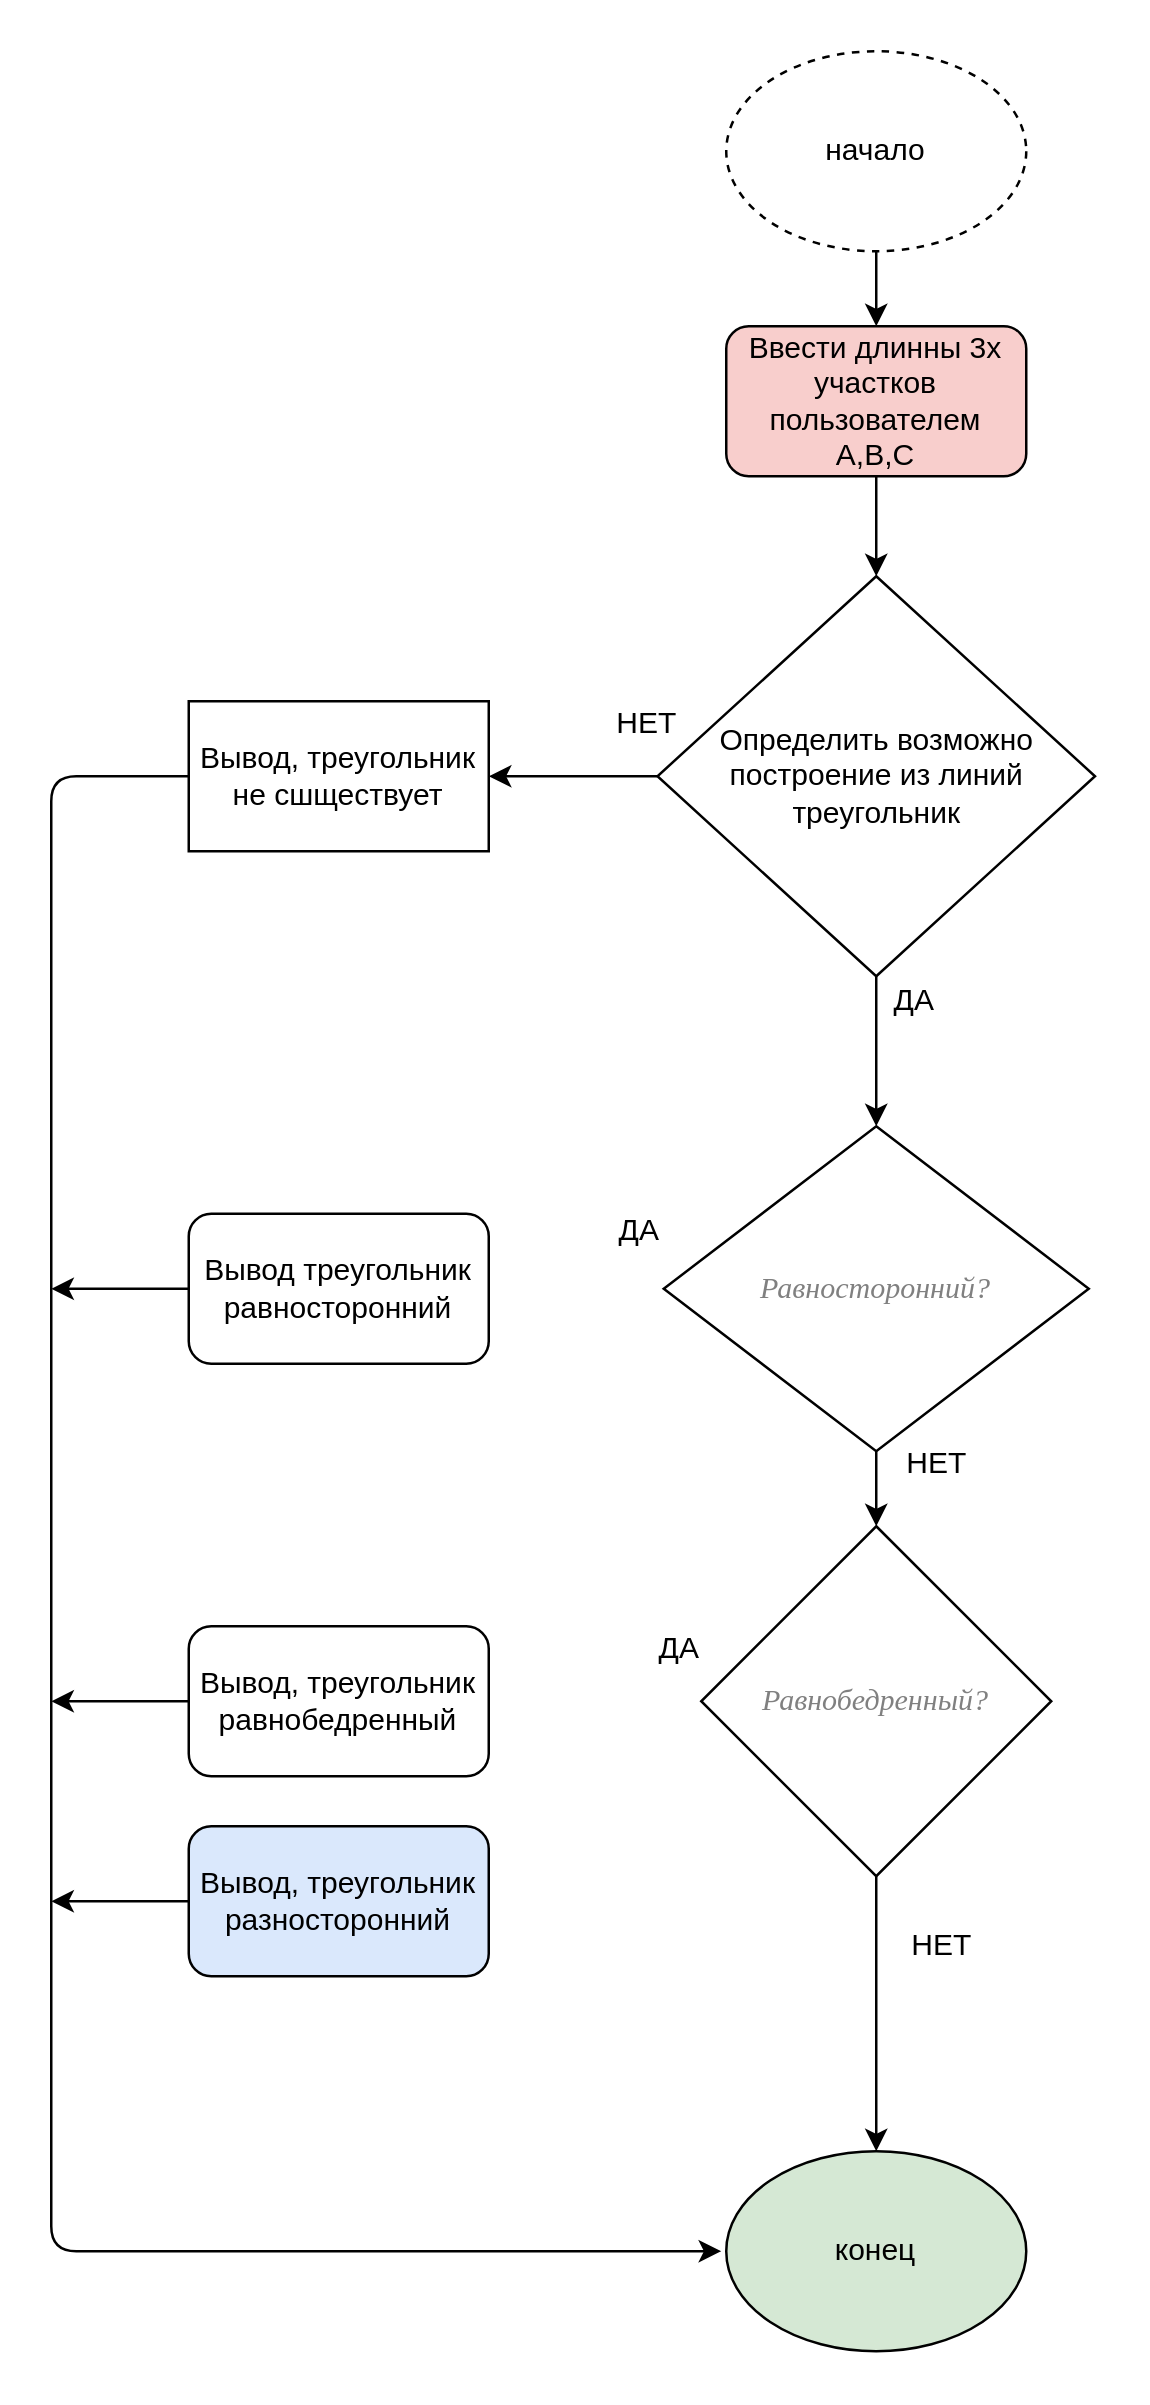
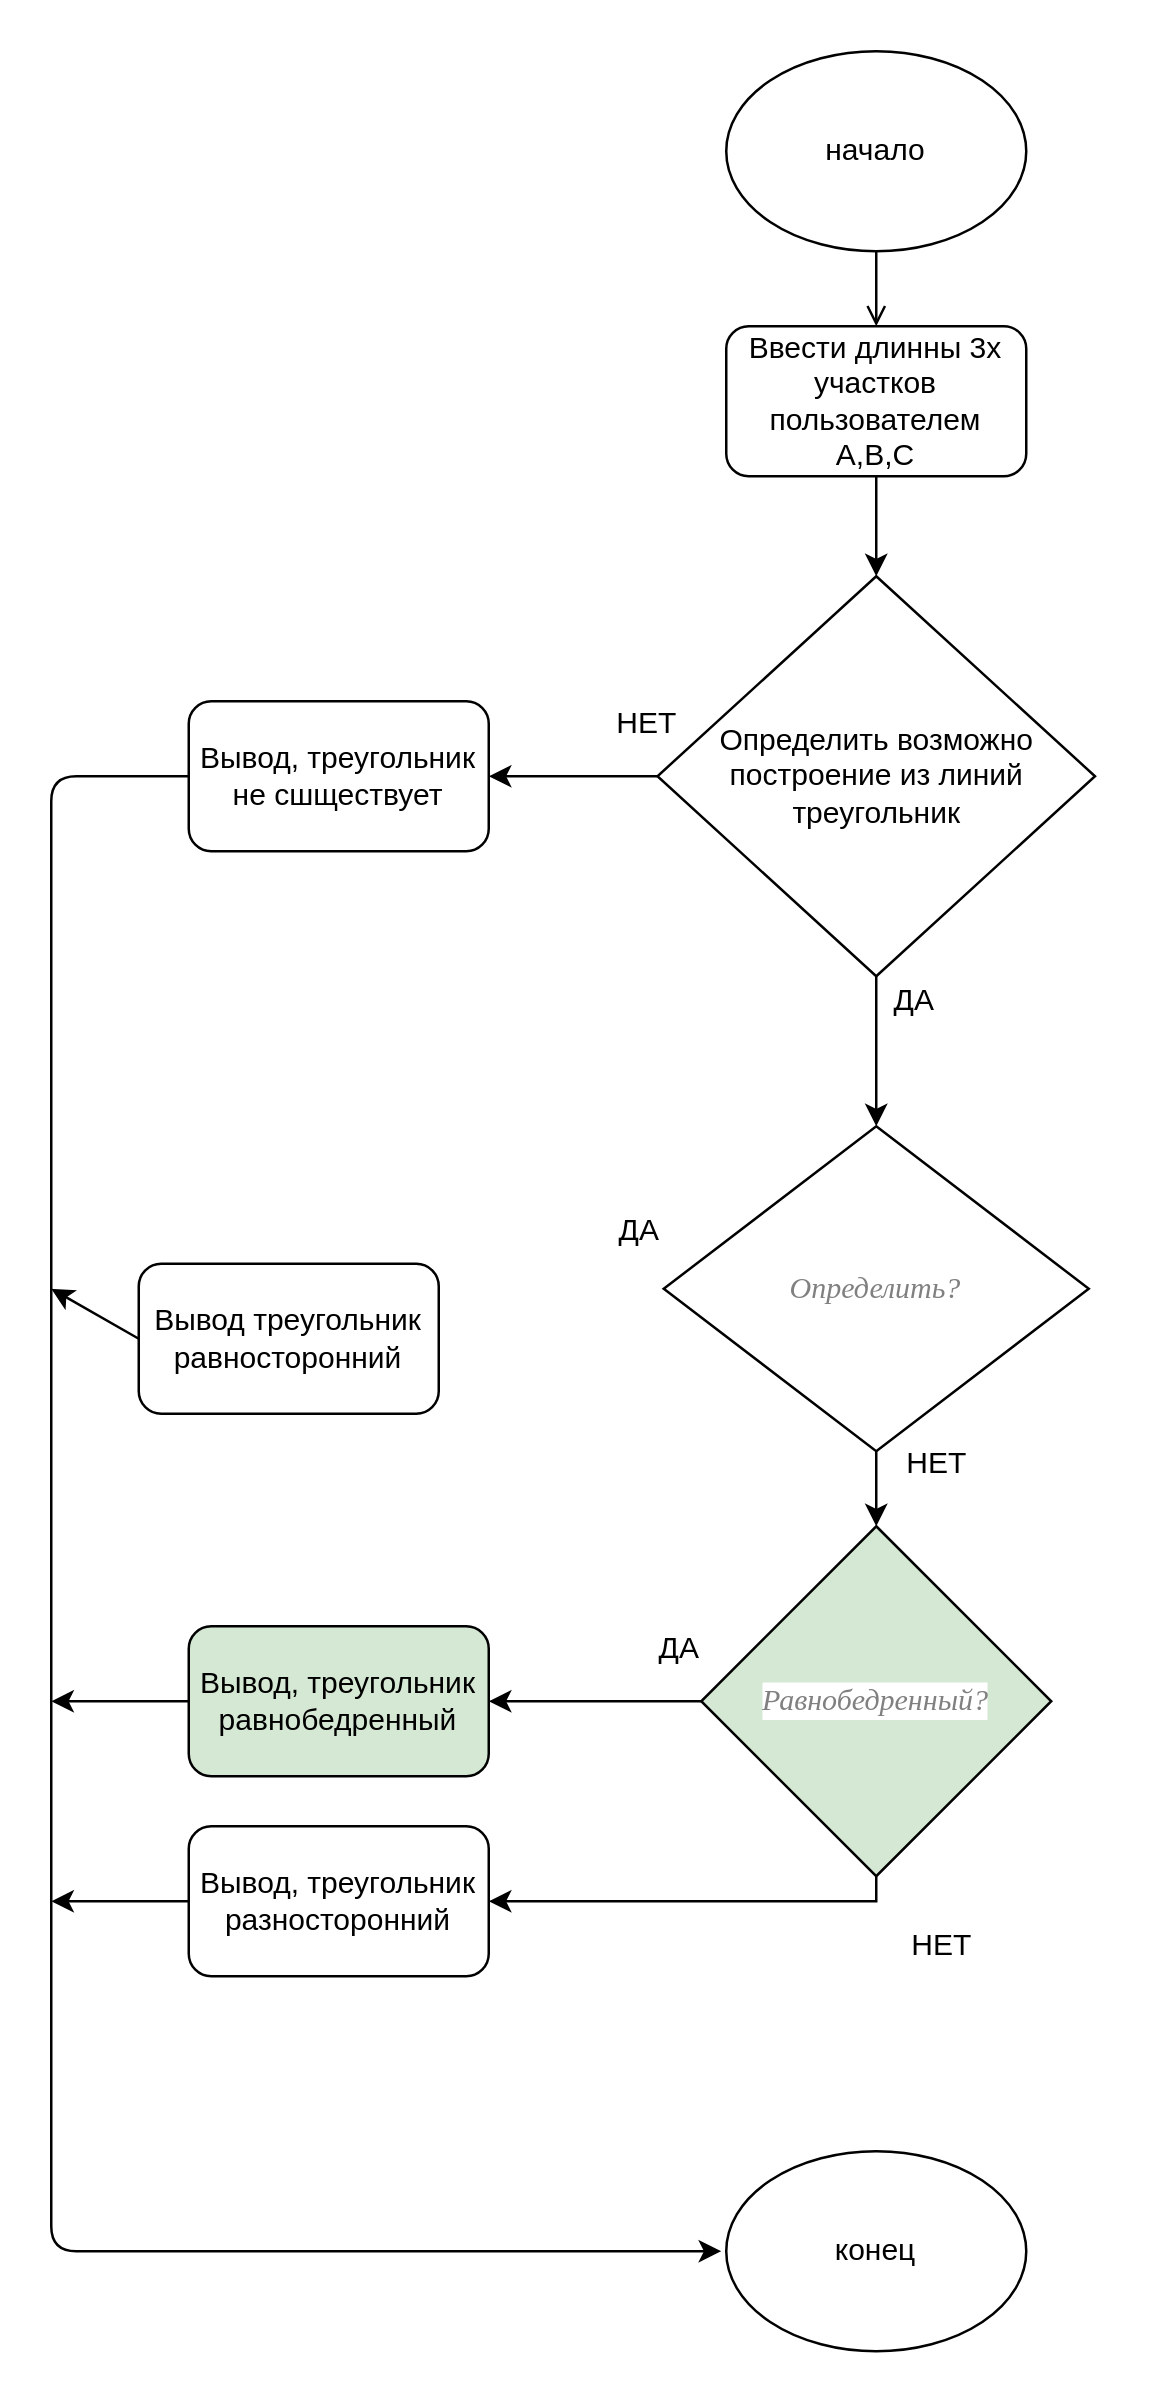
(876, 151) -> (876, 151)
(876, 308) -> (876, 312)
(876, 401) -> (876, 401)
(339, 776) -> (339, 776)
(339, 1289) -> (289, 1339)
(876, 1289) -> (876, 1289)
(339, 1701) -> (339, 1701)
(876, 1701) -> (876, 1701)
(339, 1901) -> (339, 1901)
none -> (689, 1901)
(876, 2020) -> (603, 1701)
(876, 2251) -> (876, 2251)
